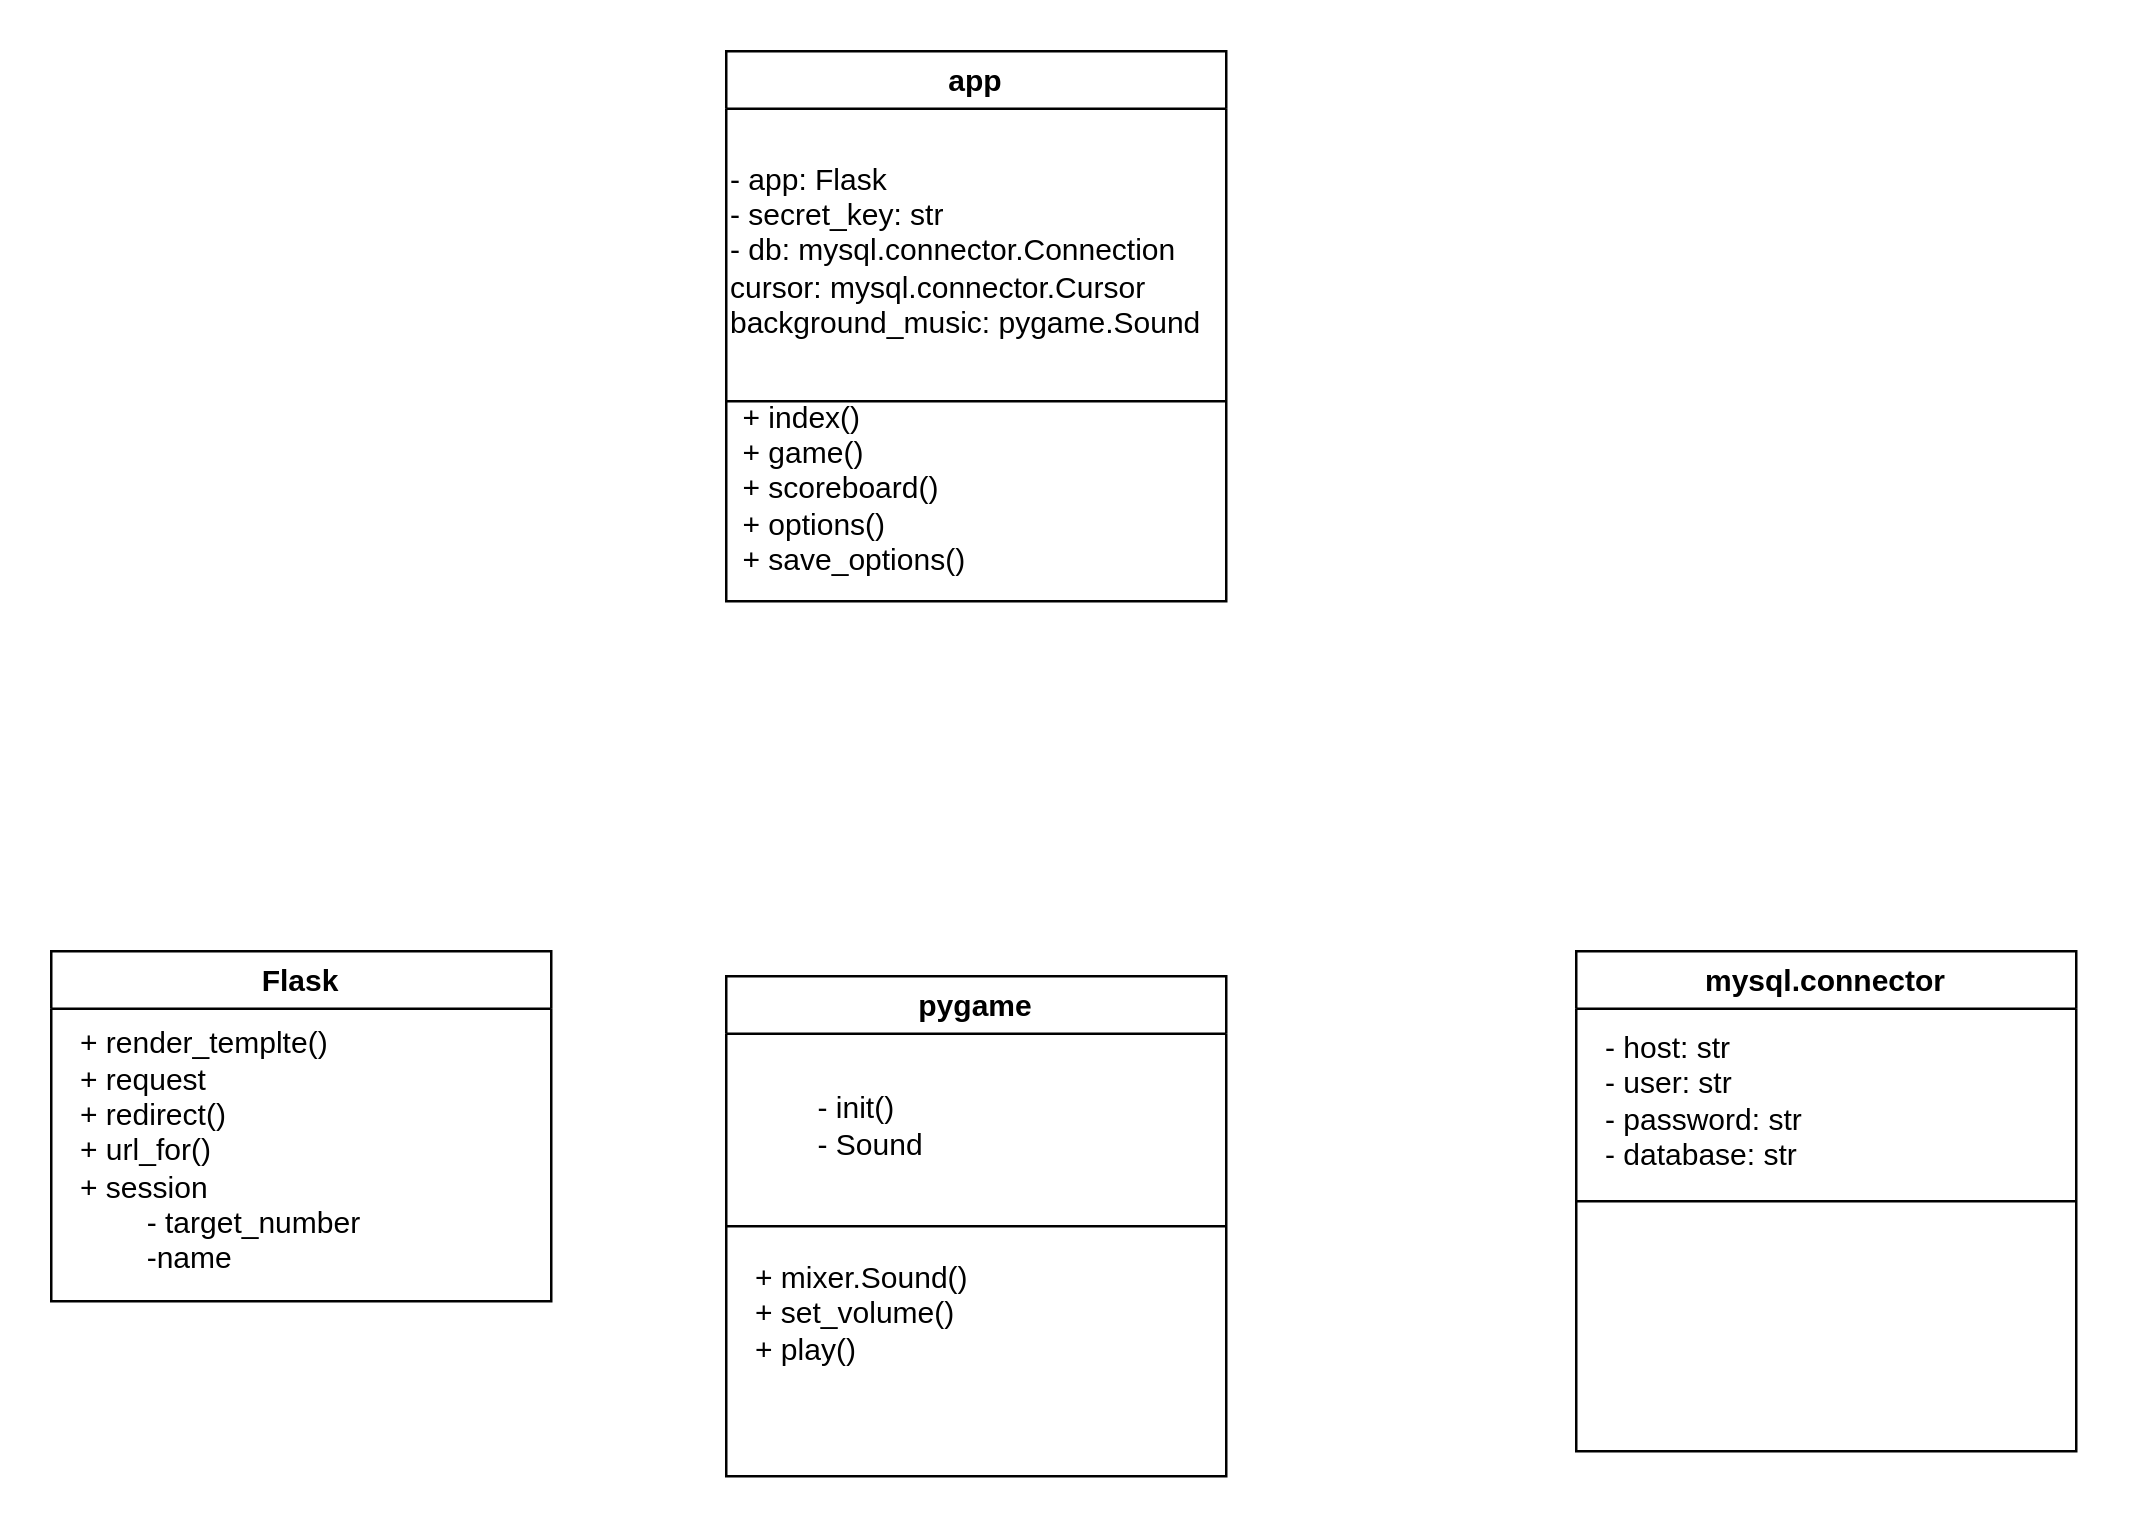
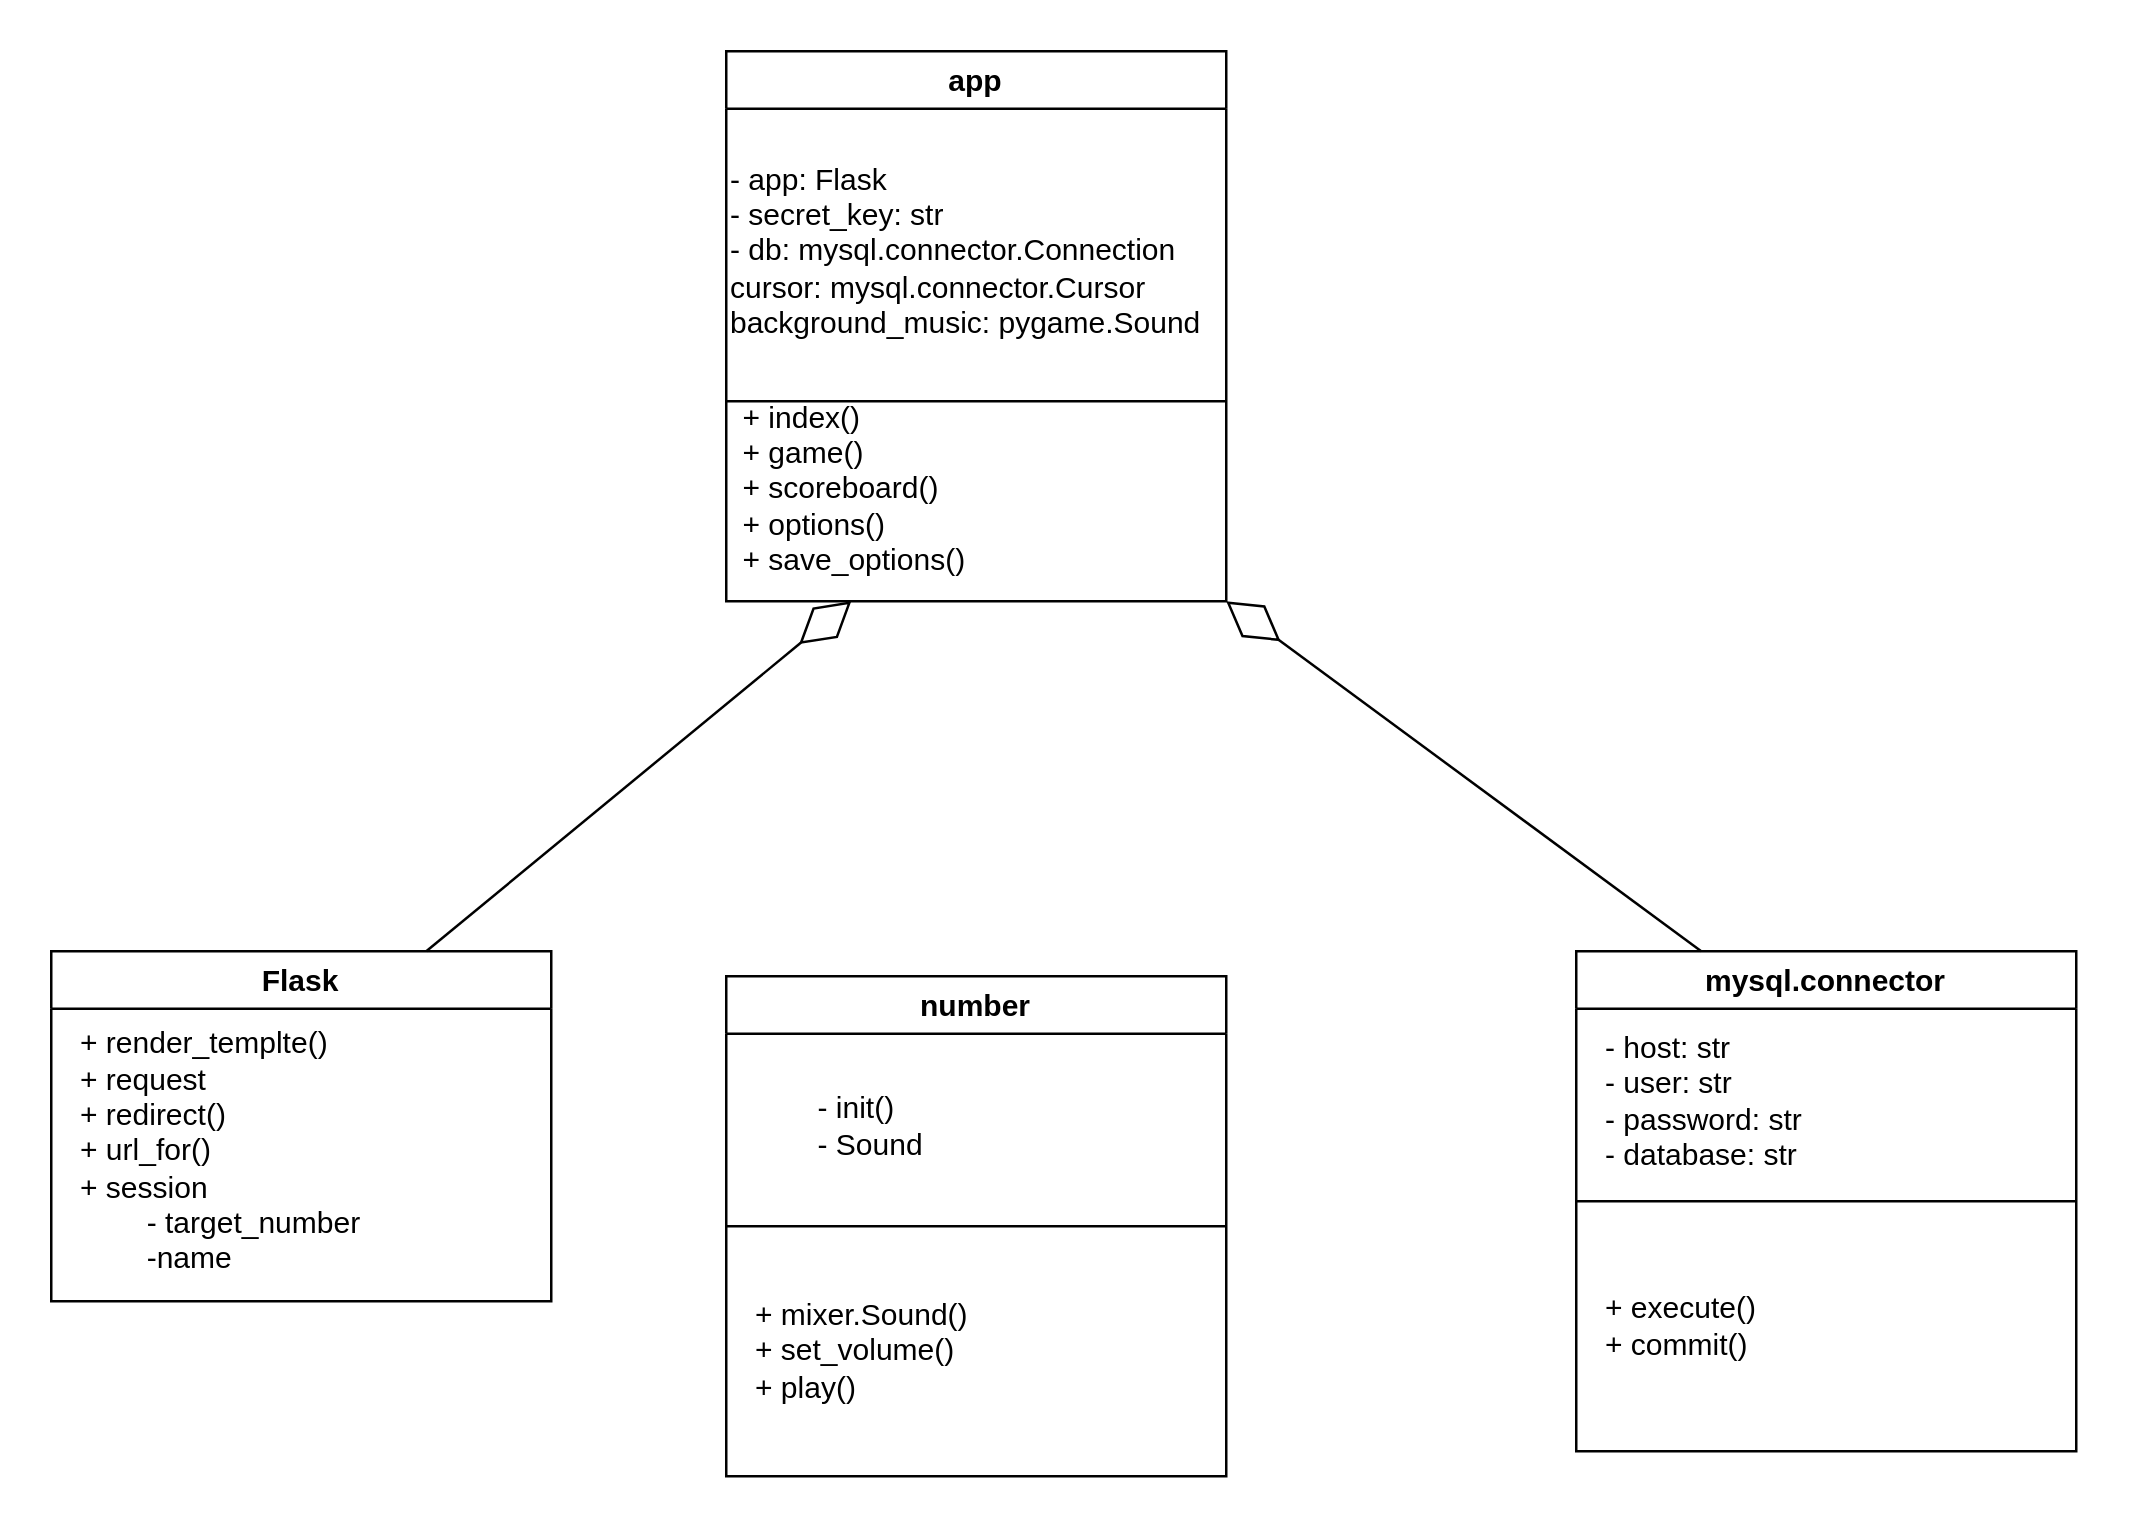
none -> (1490, 796)
none -> (613, 797)
(975, 1006) -> (975, 1006)
(976, 1314) -> (976, 1351)
none -> (1826, 1326)
